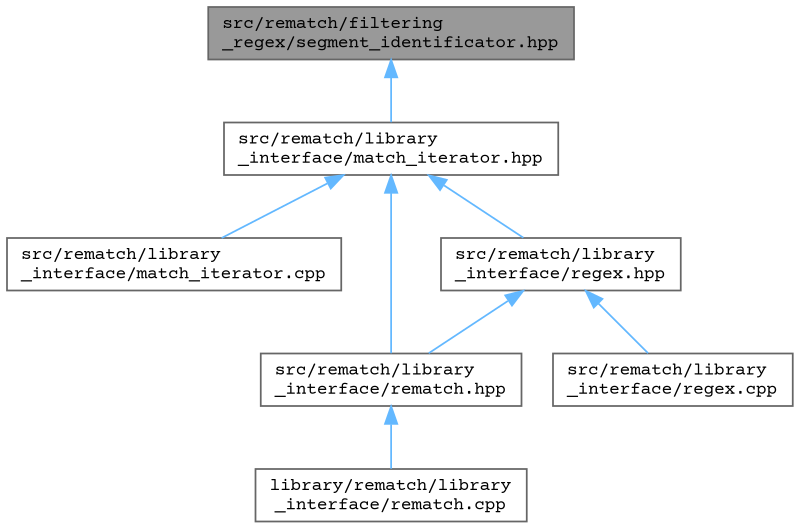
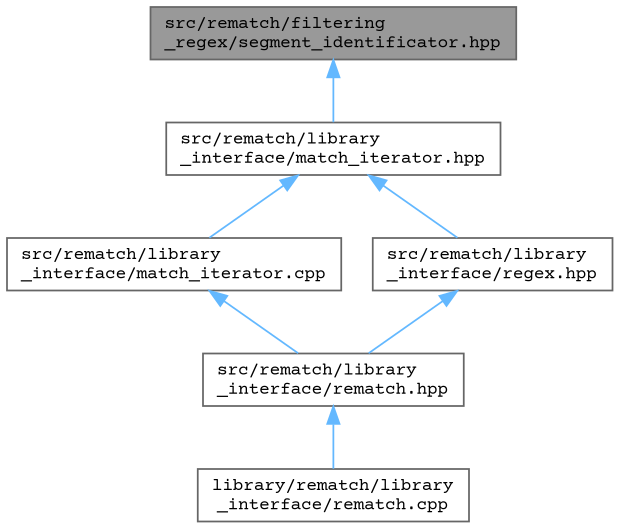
(391, 273) -> (261, 327)
(673, 380) -> none
